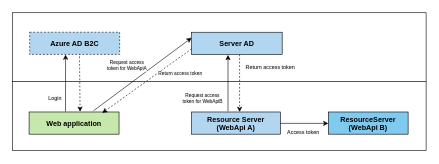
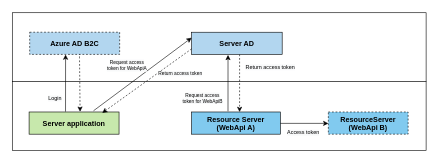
(74, 123) -> (74, 123)
(236, 123) -> (236, 123)
(368, 123) -> (368, 123)
